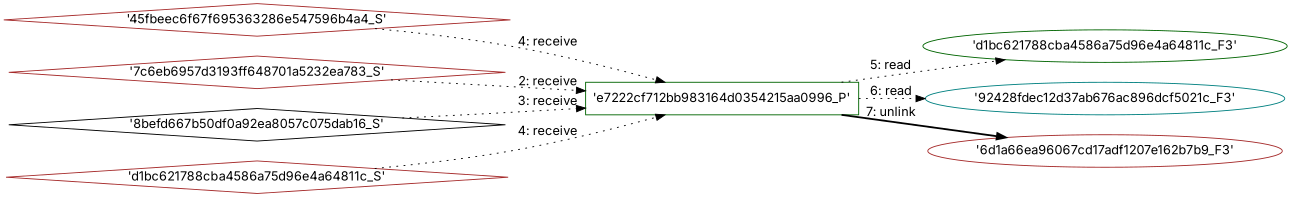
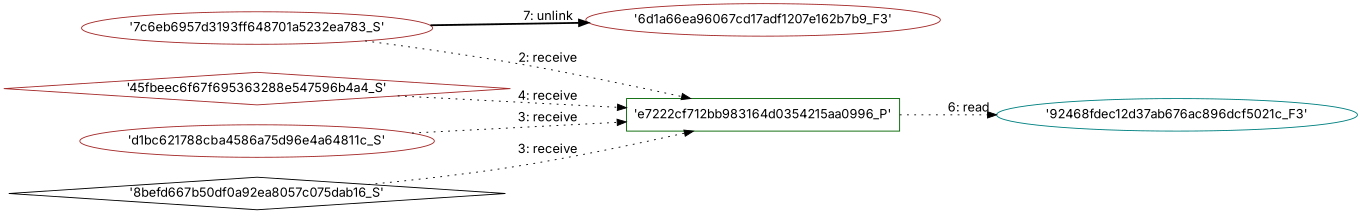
(257, 20) -> (257, 89)
(1105, 46) -> none
(257, 72) -> (257, 28)
(1105, 99) -> (1177, 115)
(919, 126) -> (505, 24)
(548, 132) -> (548, 118)
(257, 177) -> (257, 141)
